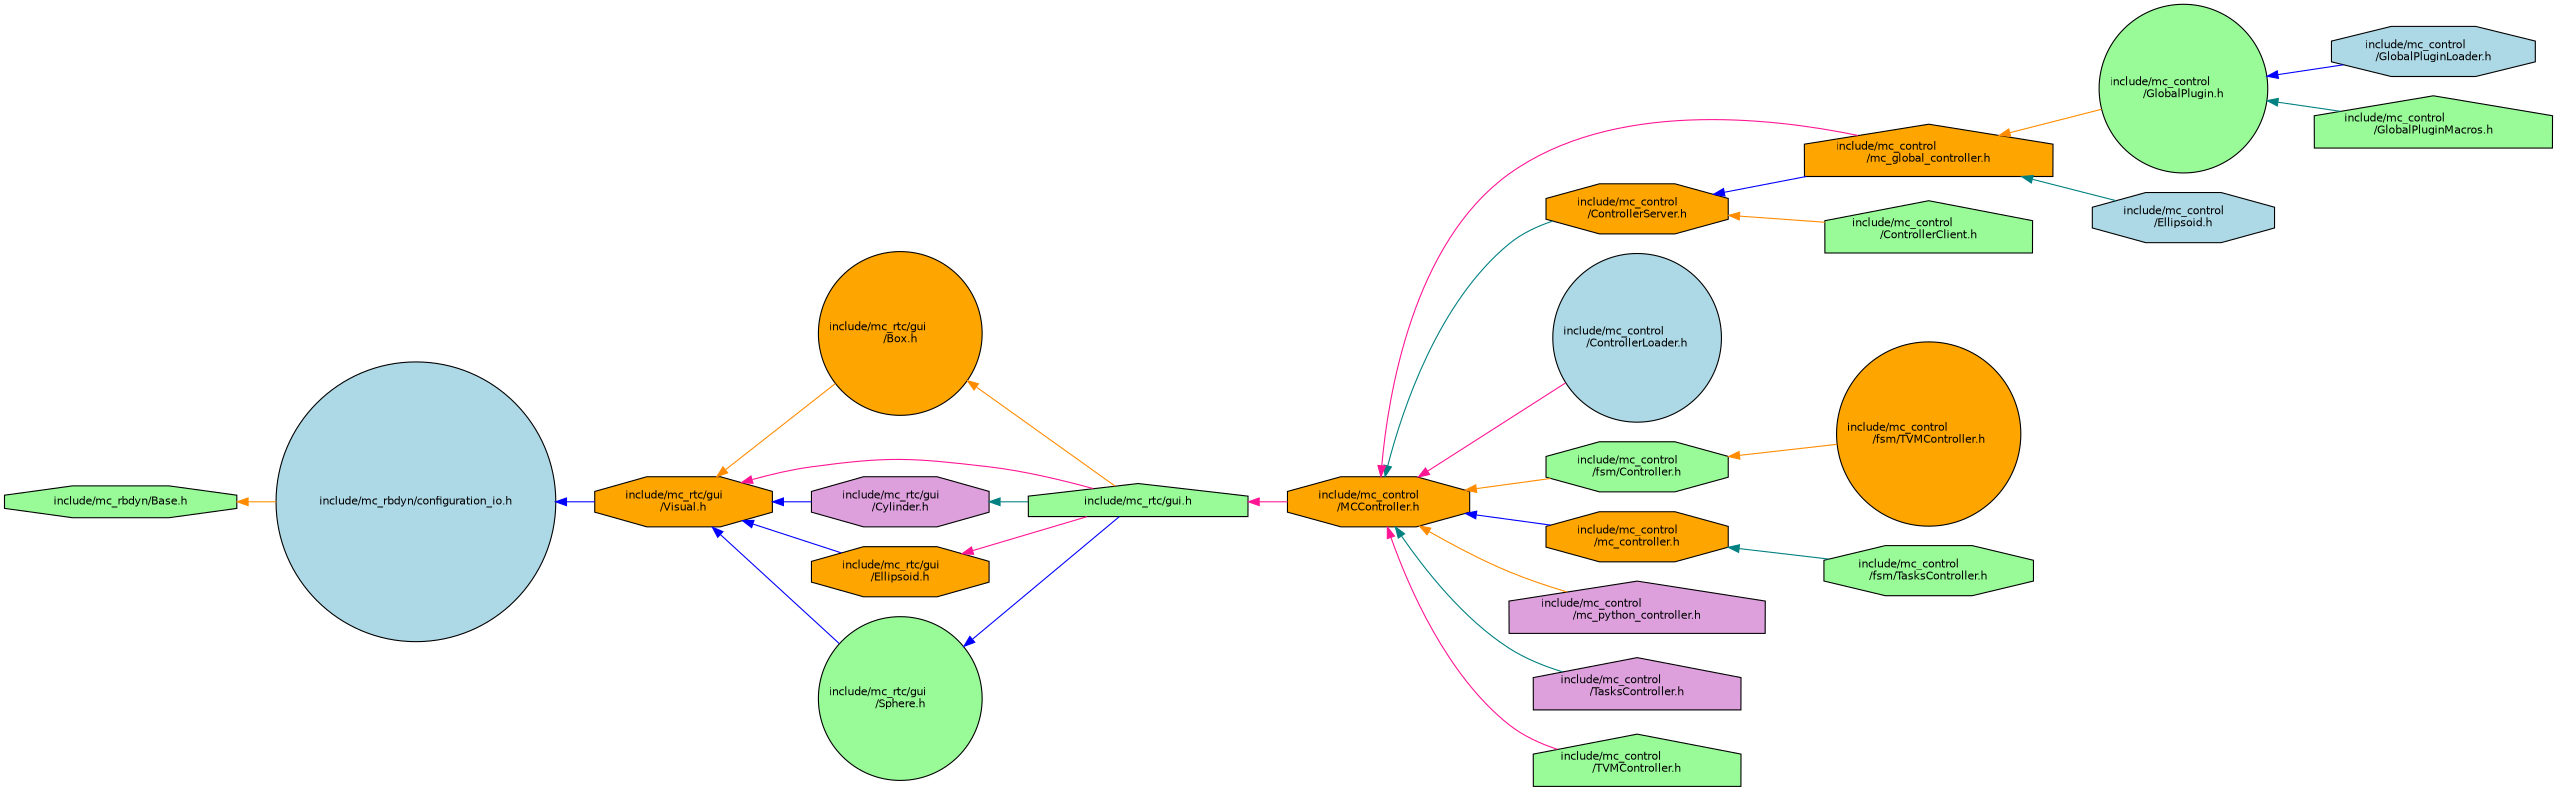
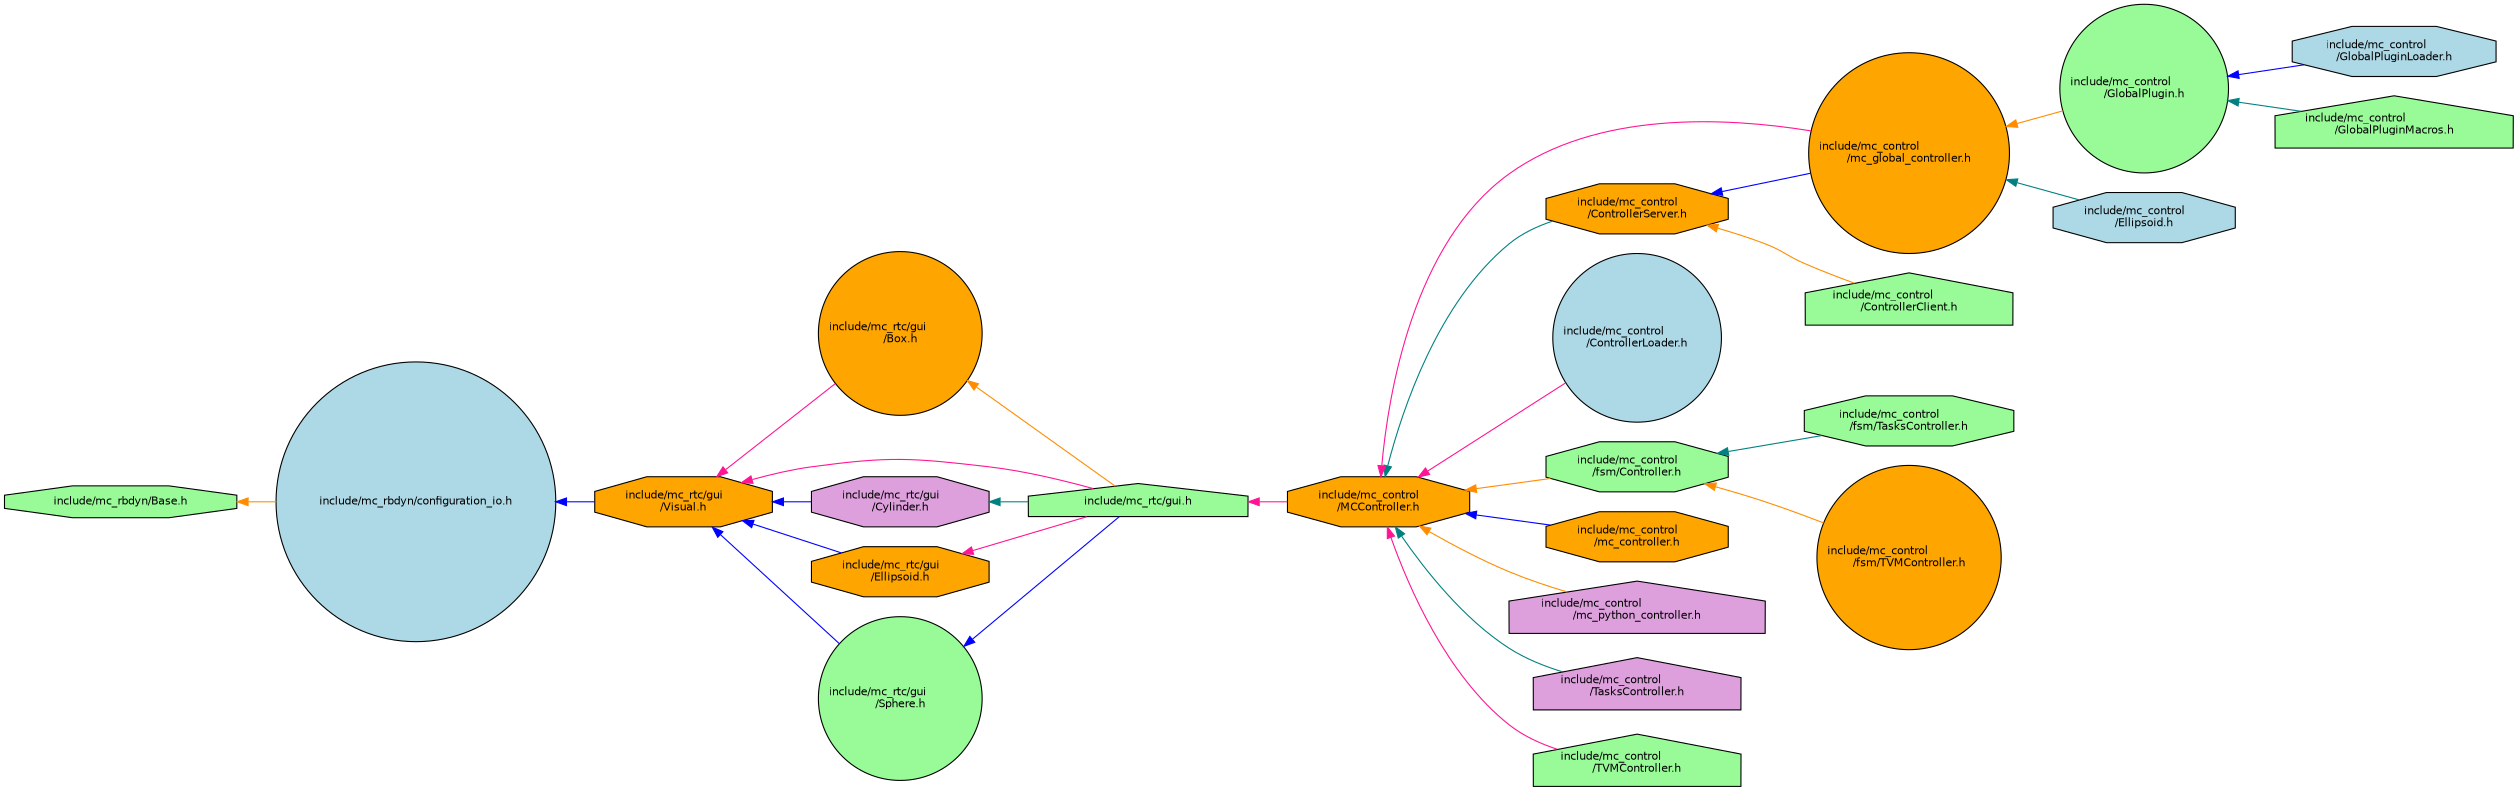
(1929, 153) -> (1909, 153)
(780, 427) -> (780, 427)
(1784, 554) -> (1775, 444)
